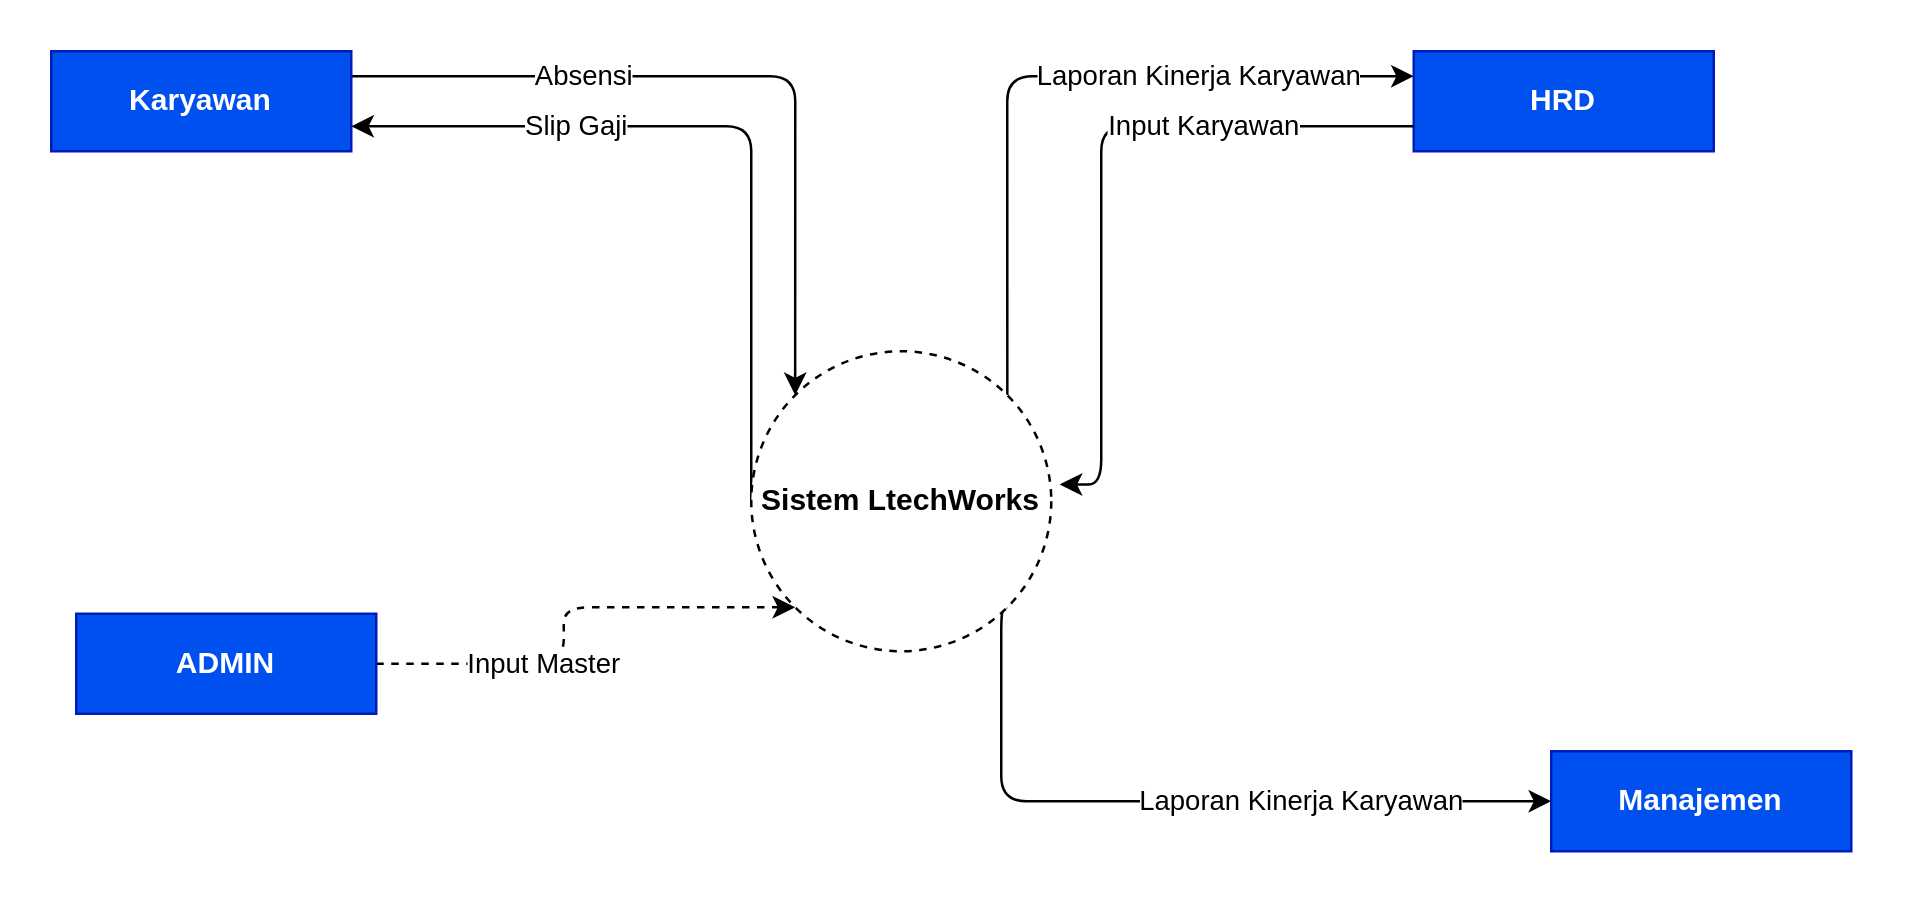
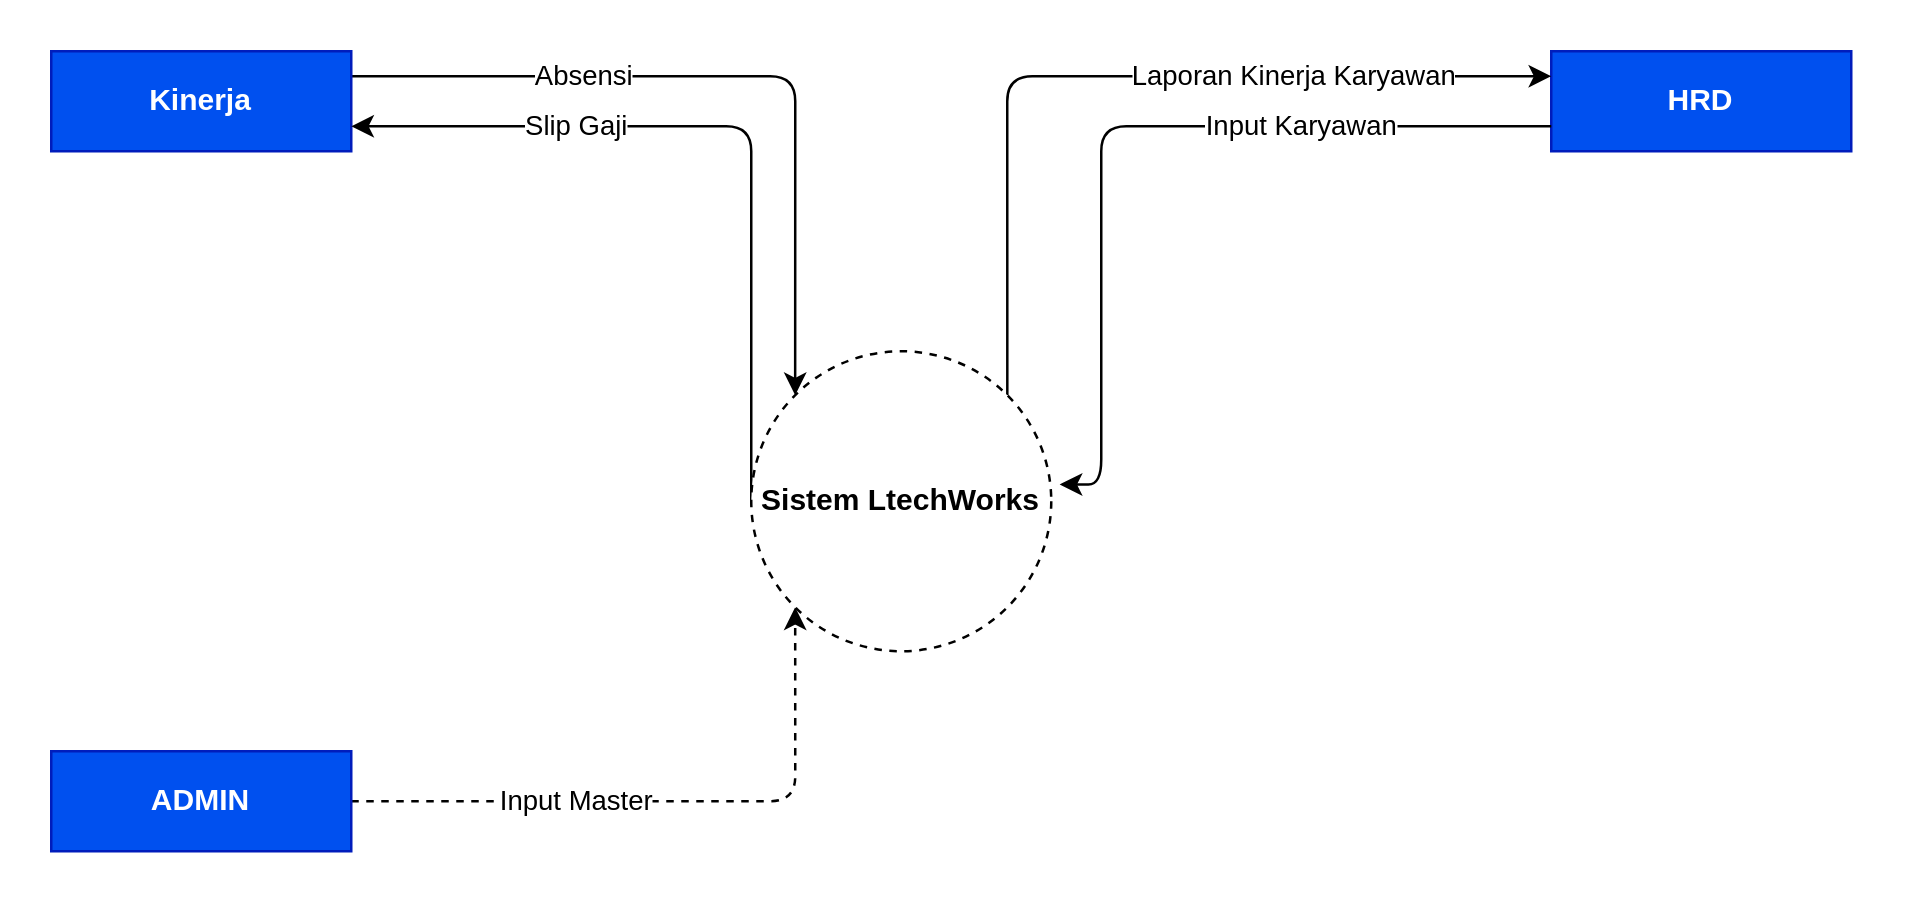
(201, 101) -> (201, 101)
(1564, 101) -> (1701, 101)
(226, 664) -> (201, 801)
(1001, 772) -> none
(1701, 801) -> none
